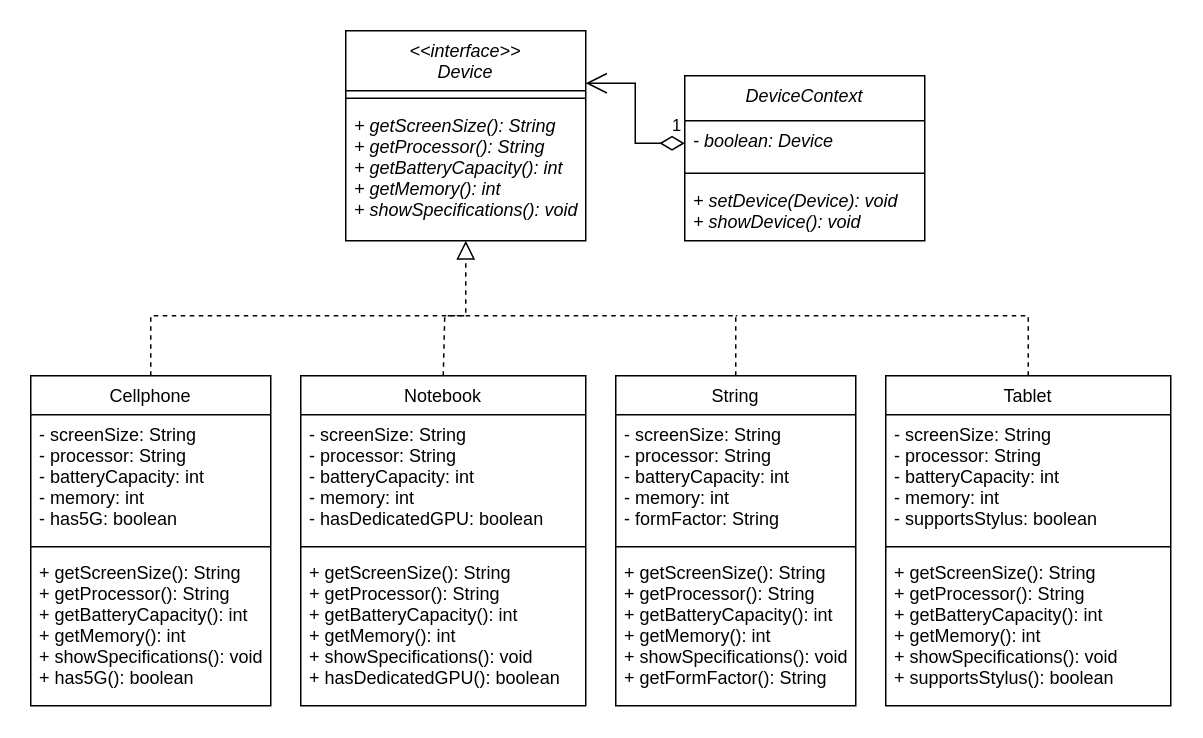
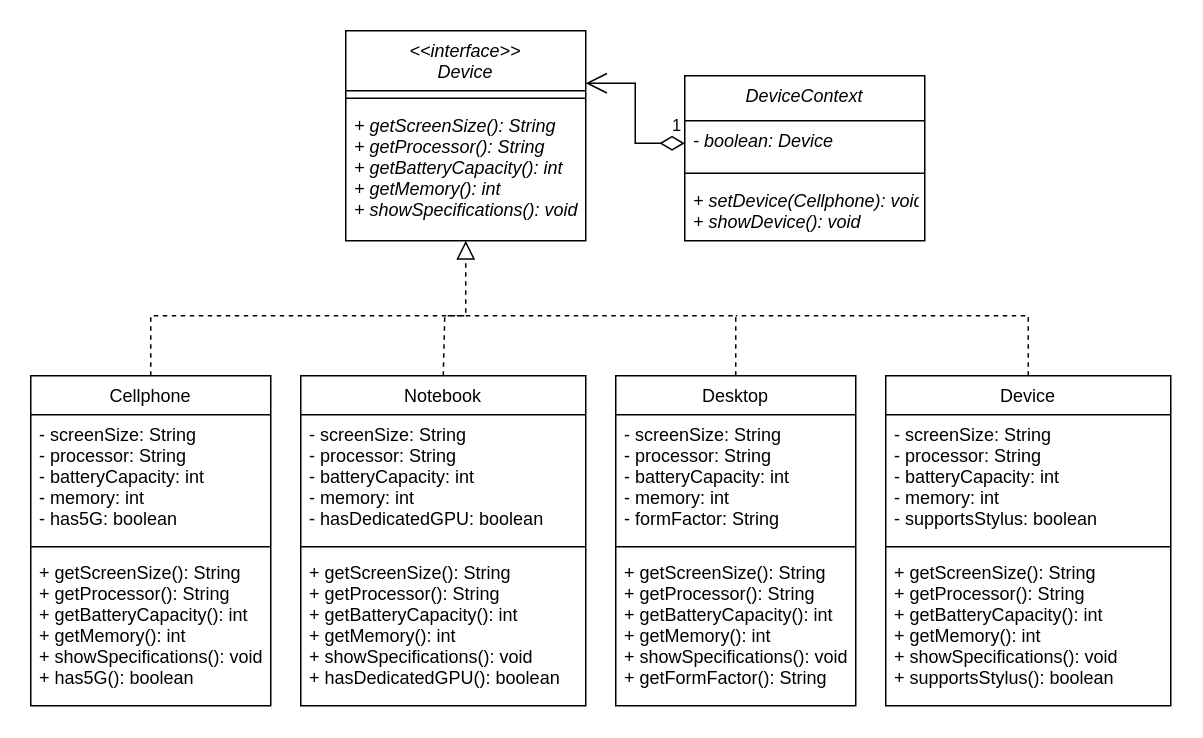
(805, 201) -> (818, 201)
(735, 396) -> (735, 396)
(1028, 396) -> (1028, 396)
